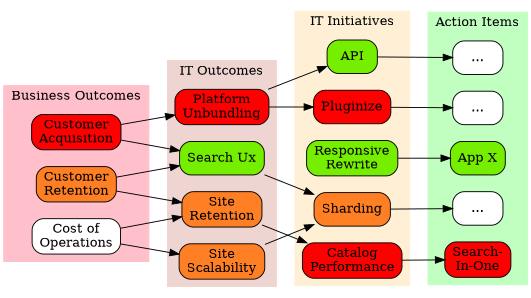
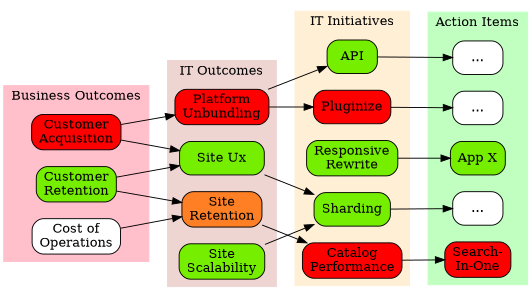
(222, 158) -> (222, 158)
(76, 184) -> (76, 184)
(352, 209) -> (352, 209)
(143, 248) -> none
(222, 261) -> (222, 261)
